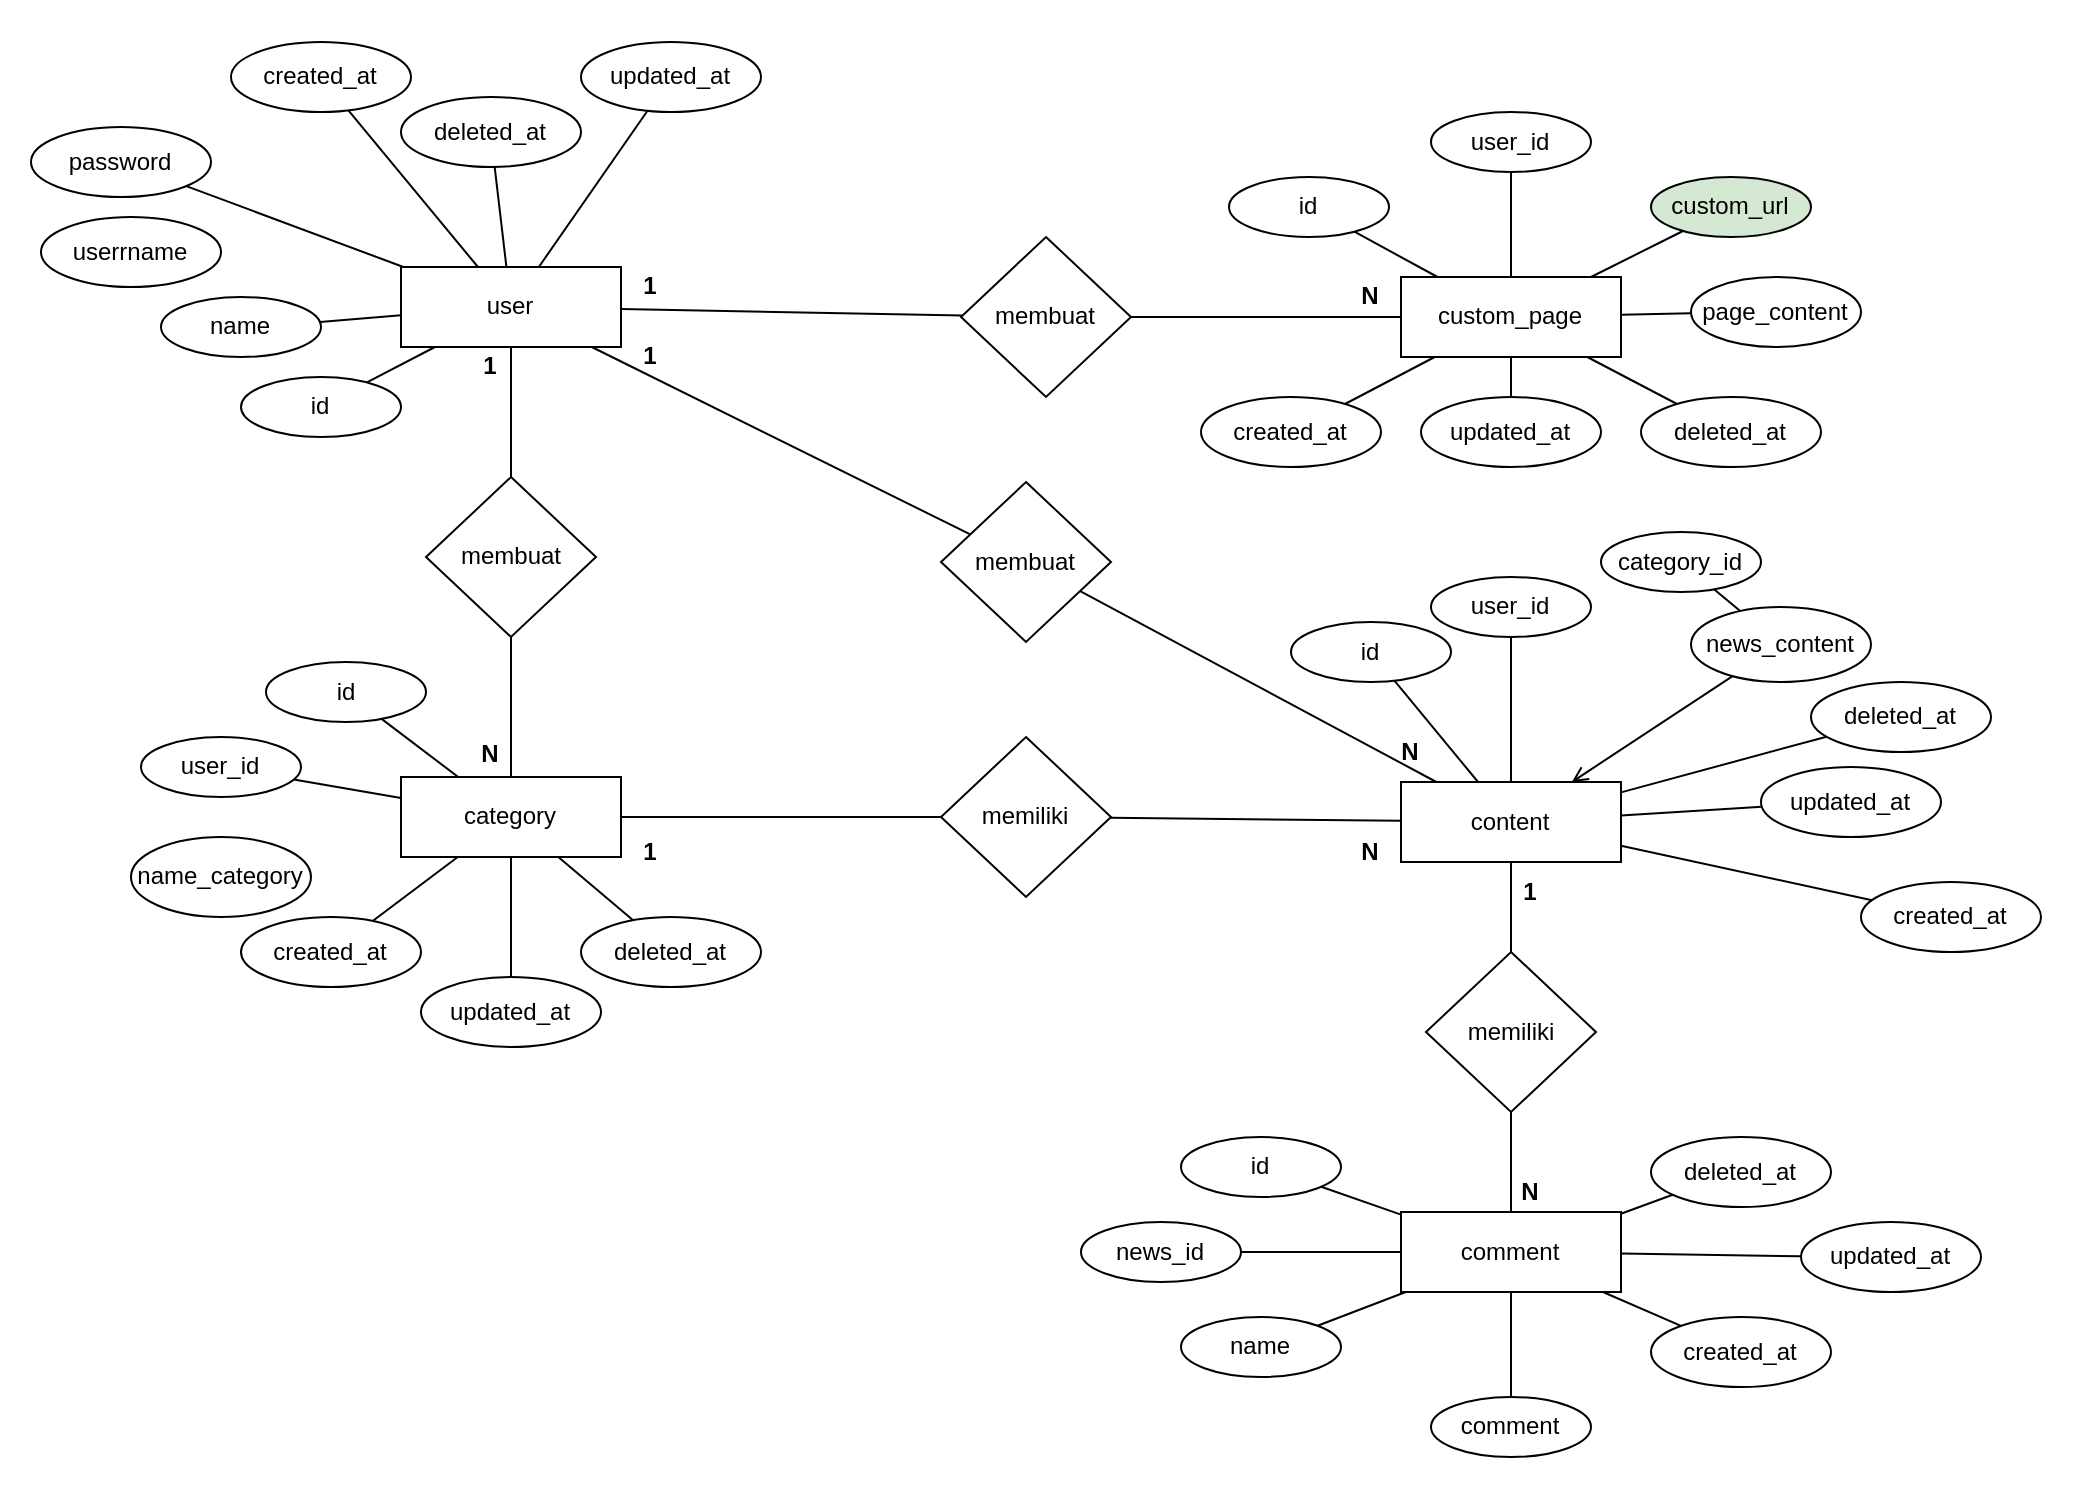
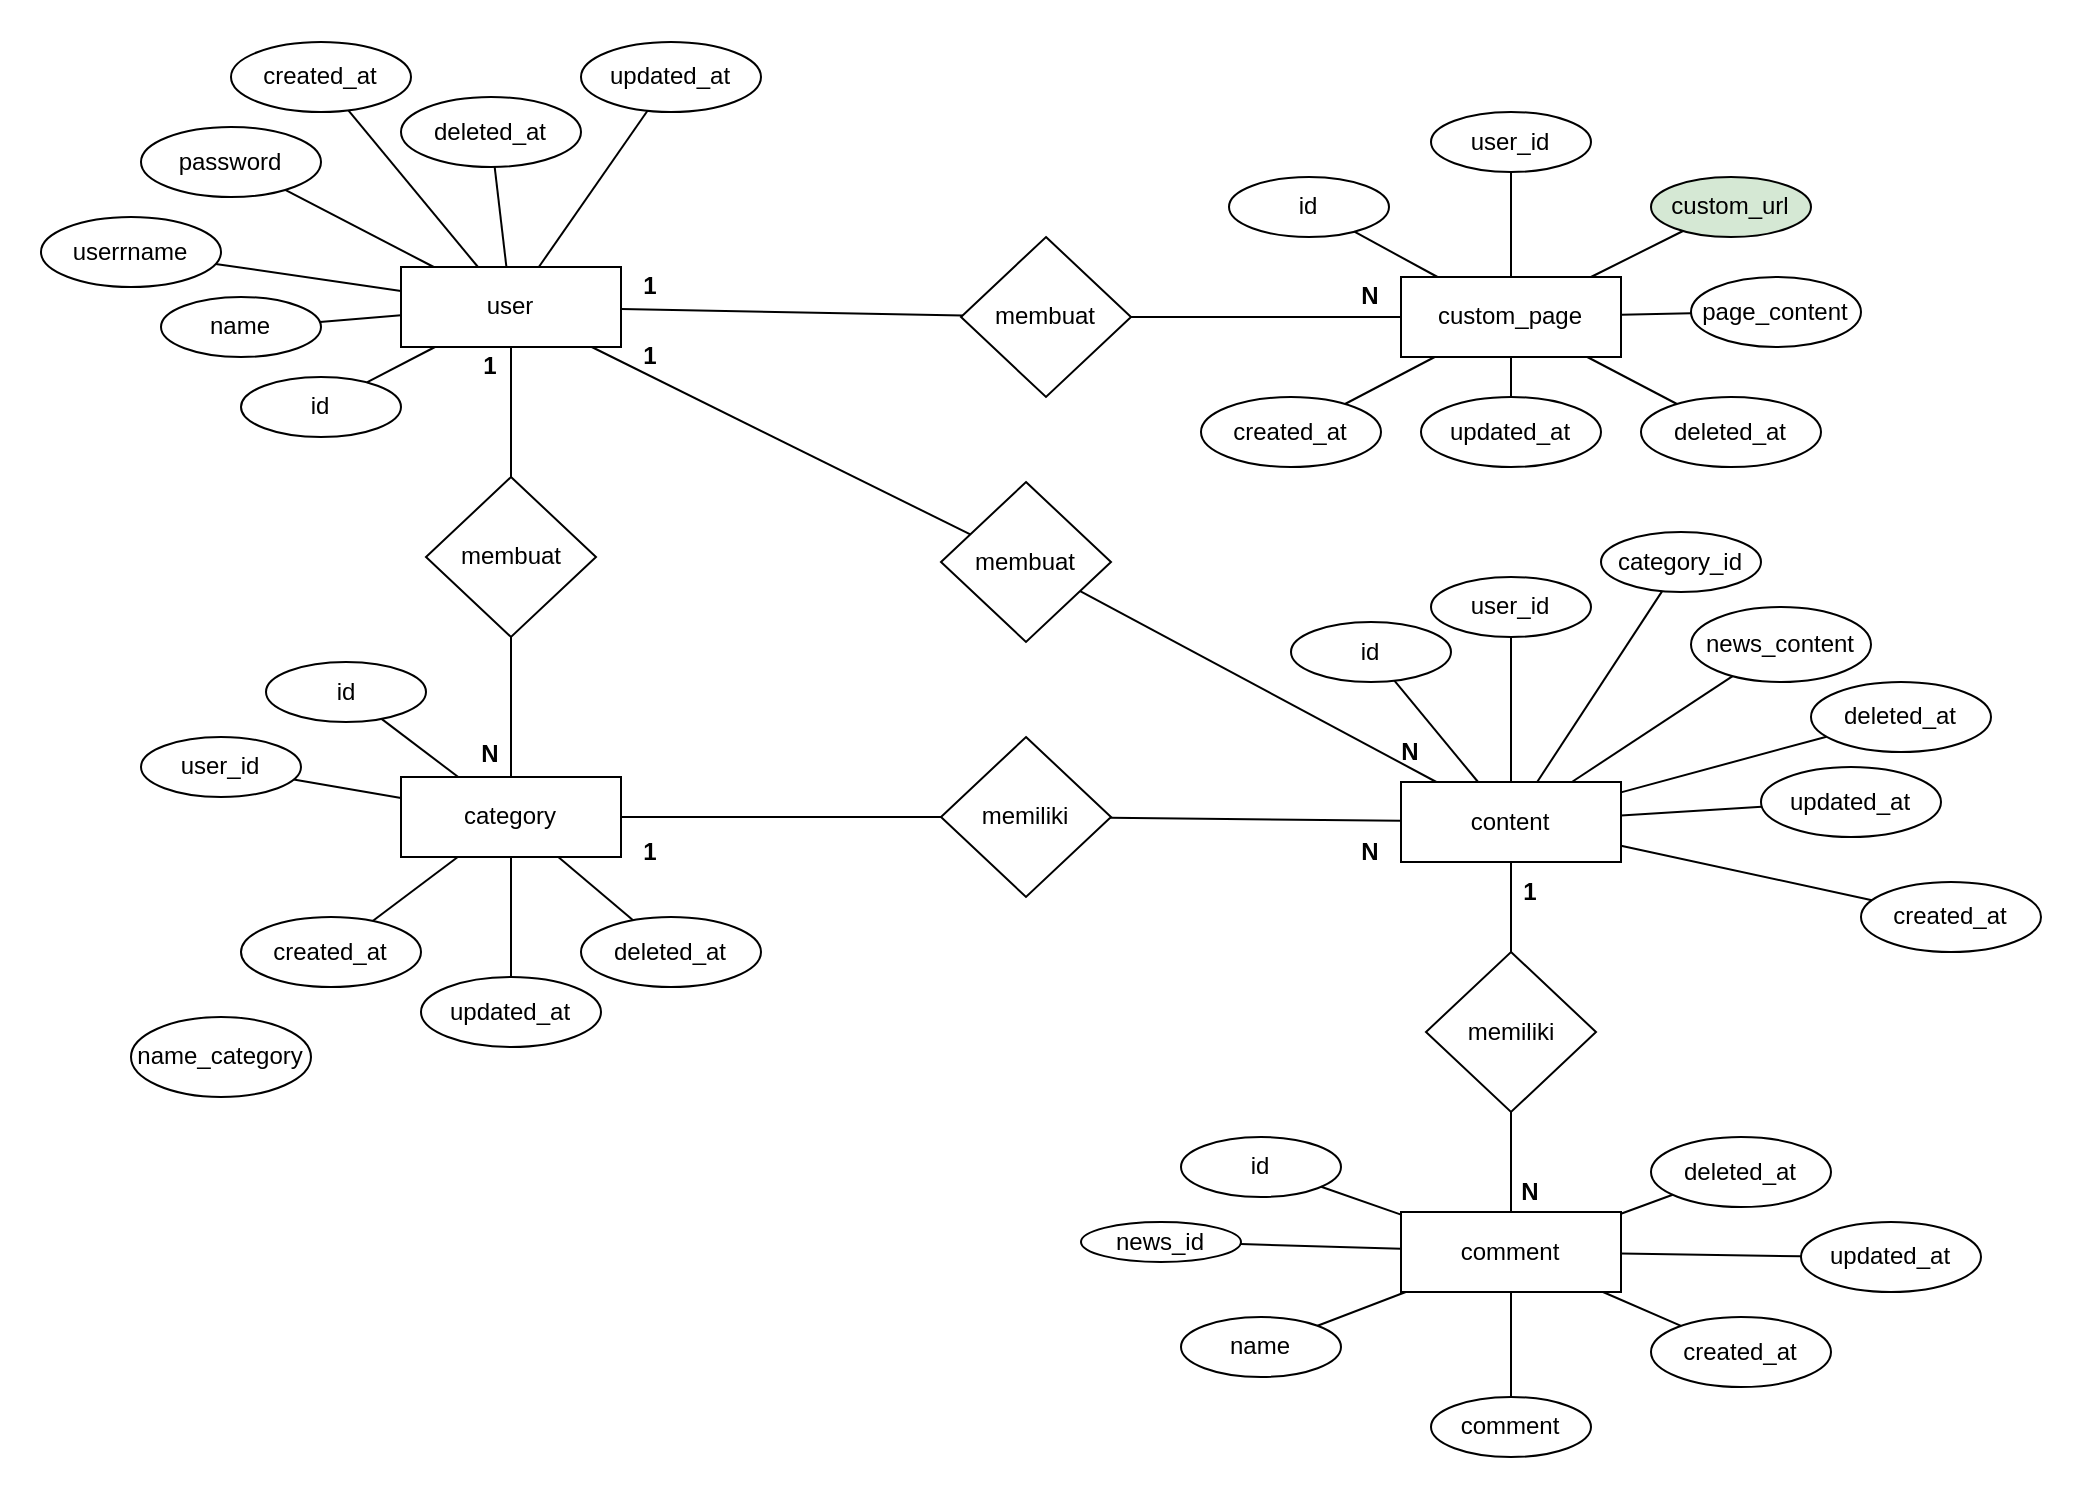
(121, 162) -> (231, 162)
none -> (308, 277)
(1727, 600) -> (1600, 687)
(1578, 778) -> (1577, 779)
(221, 877) -> (221, 1057)
(1161, 1252) -> (1161, 1242)
